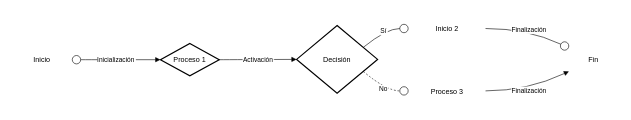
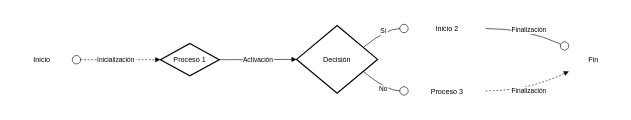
(144, 60) -> (144, 60)
(546, 81) -> (546, 81)
(379, 83) -> (379, 83)
